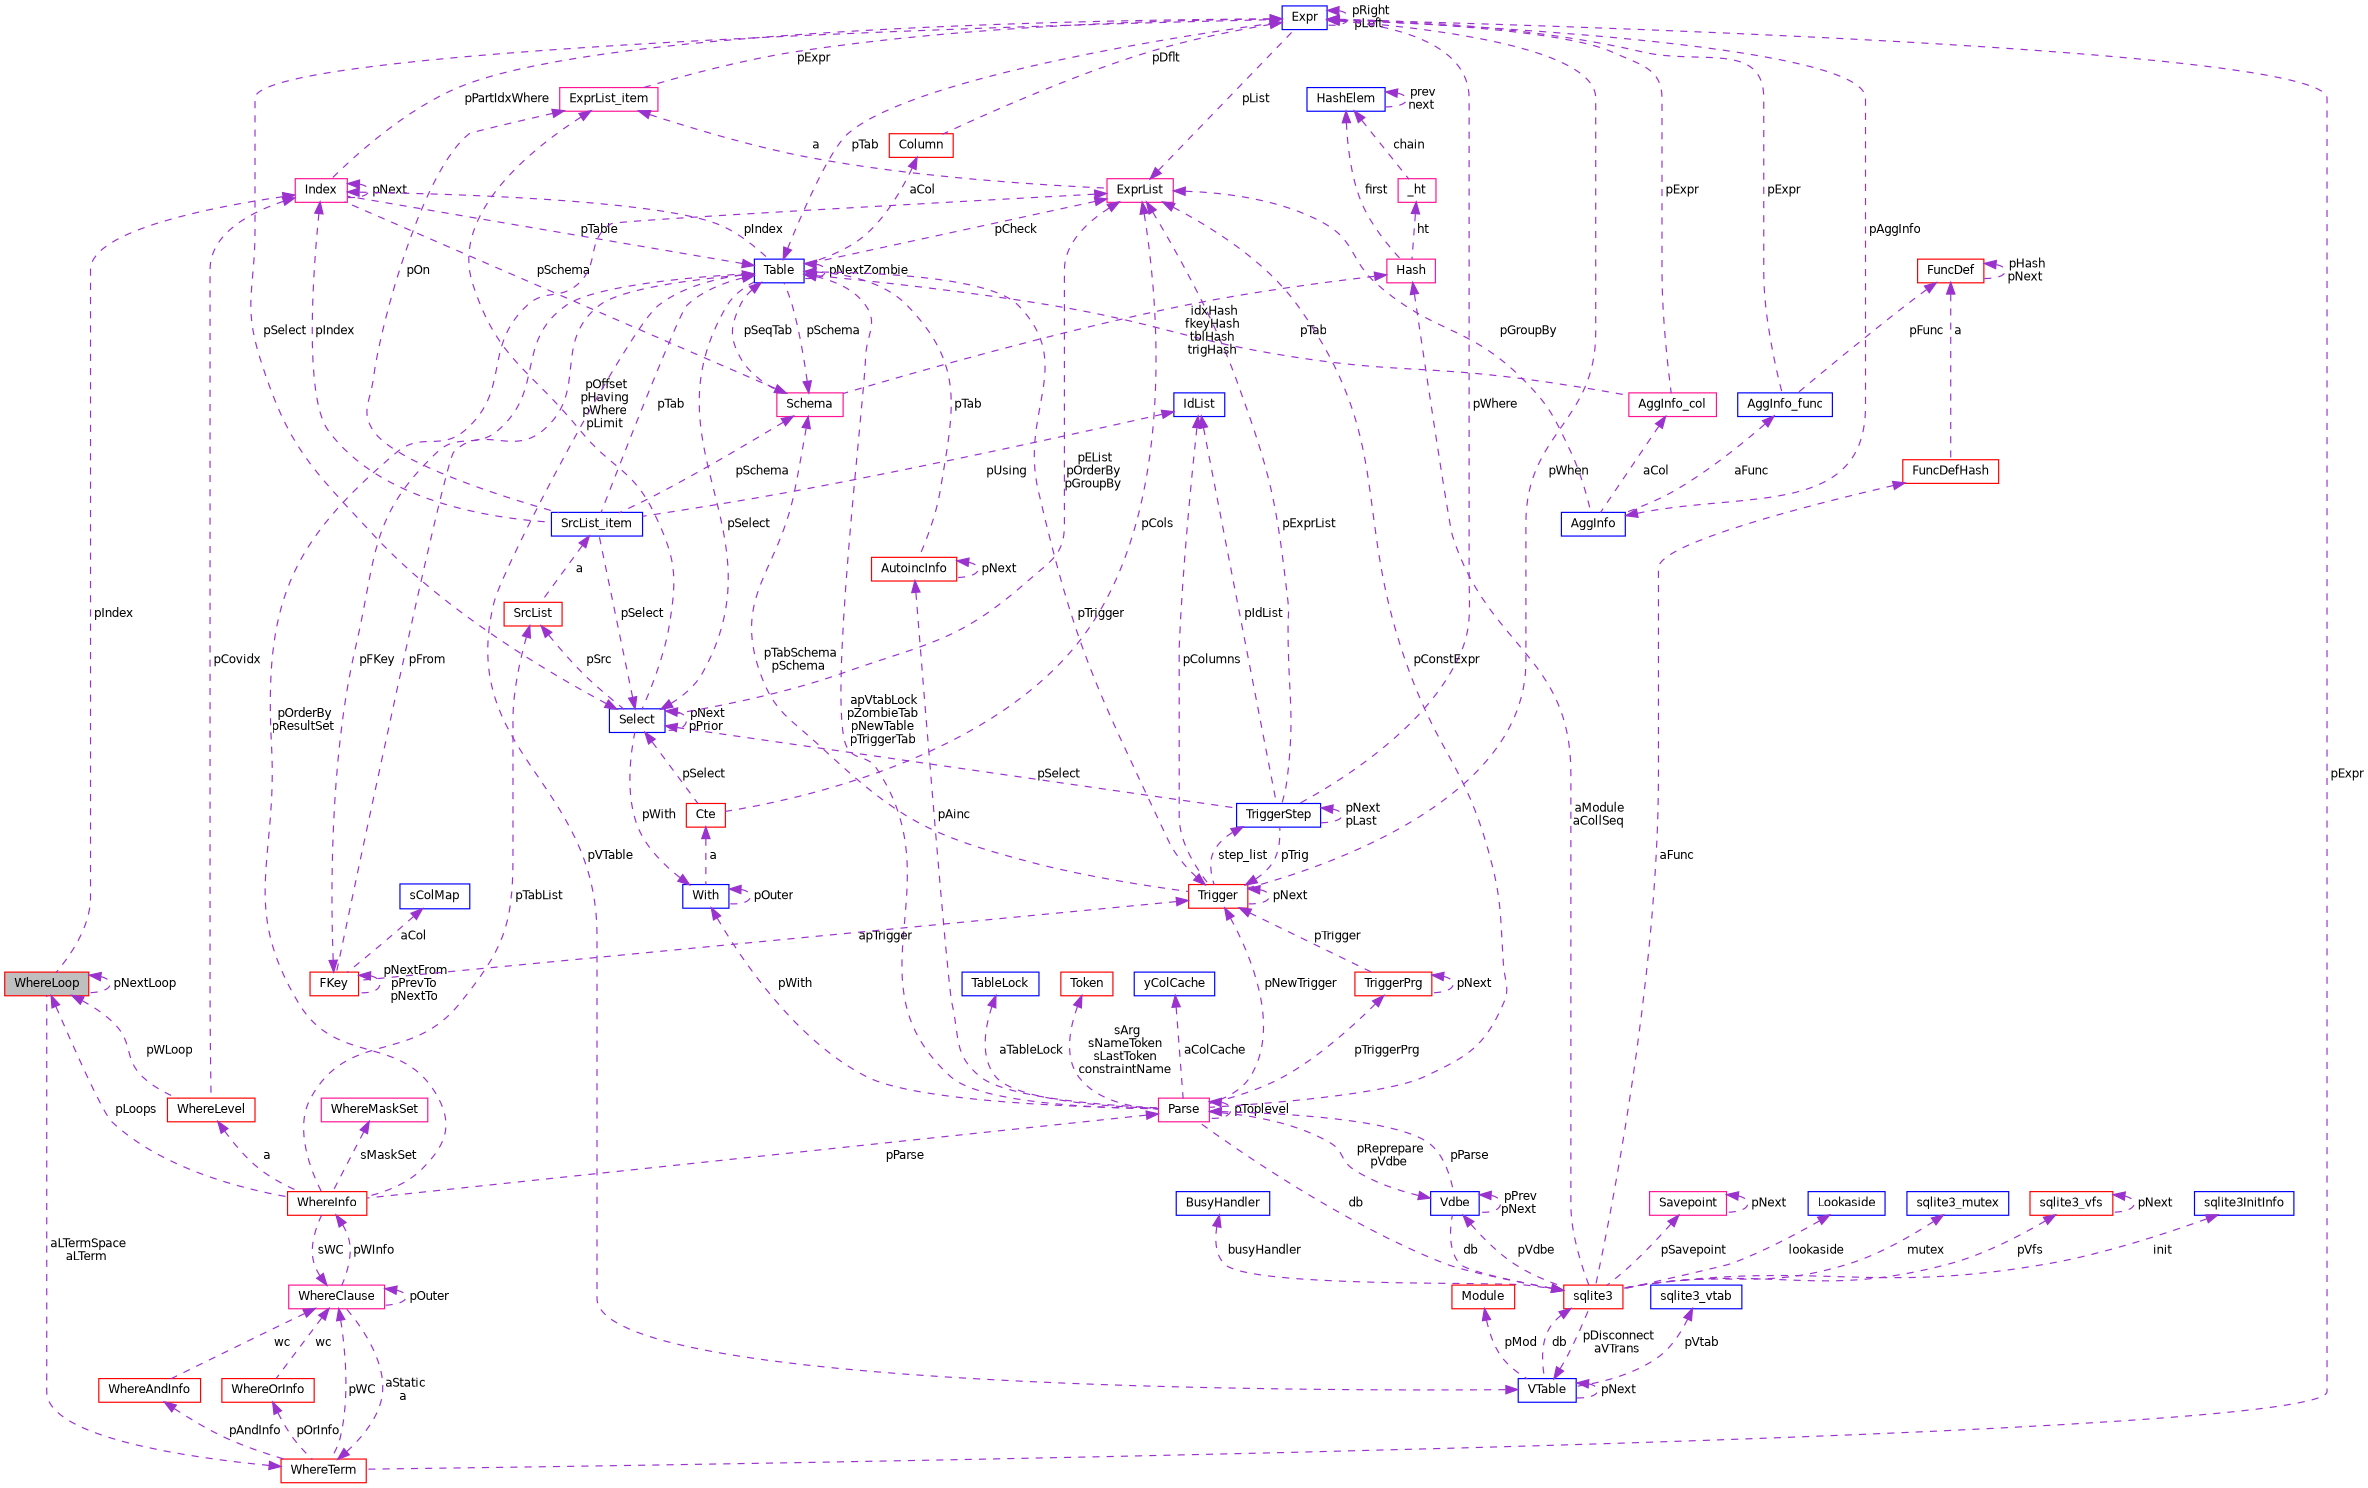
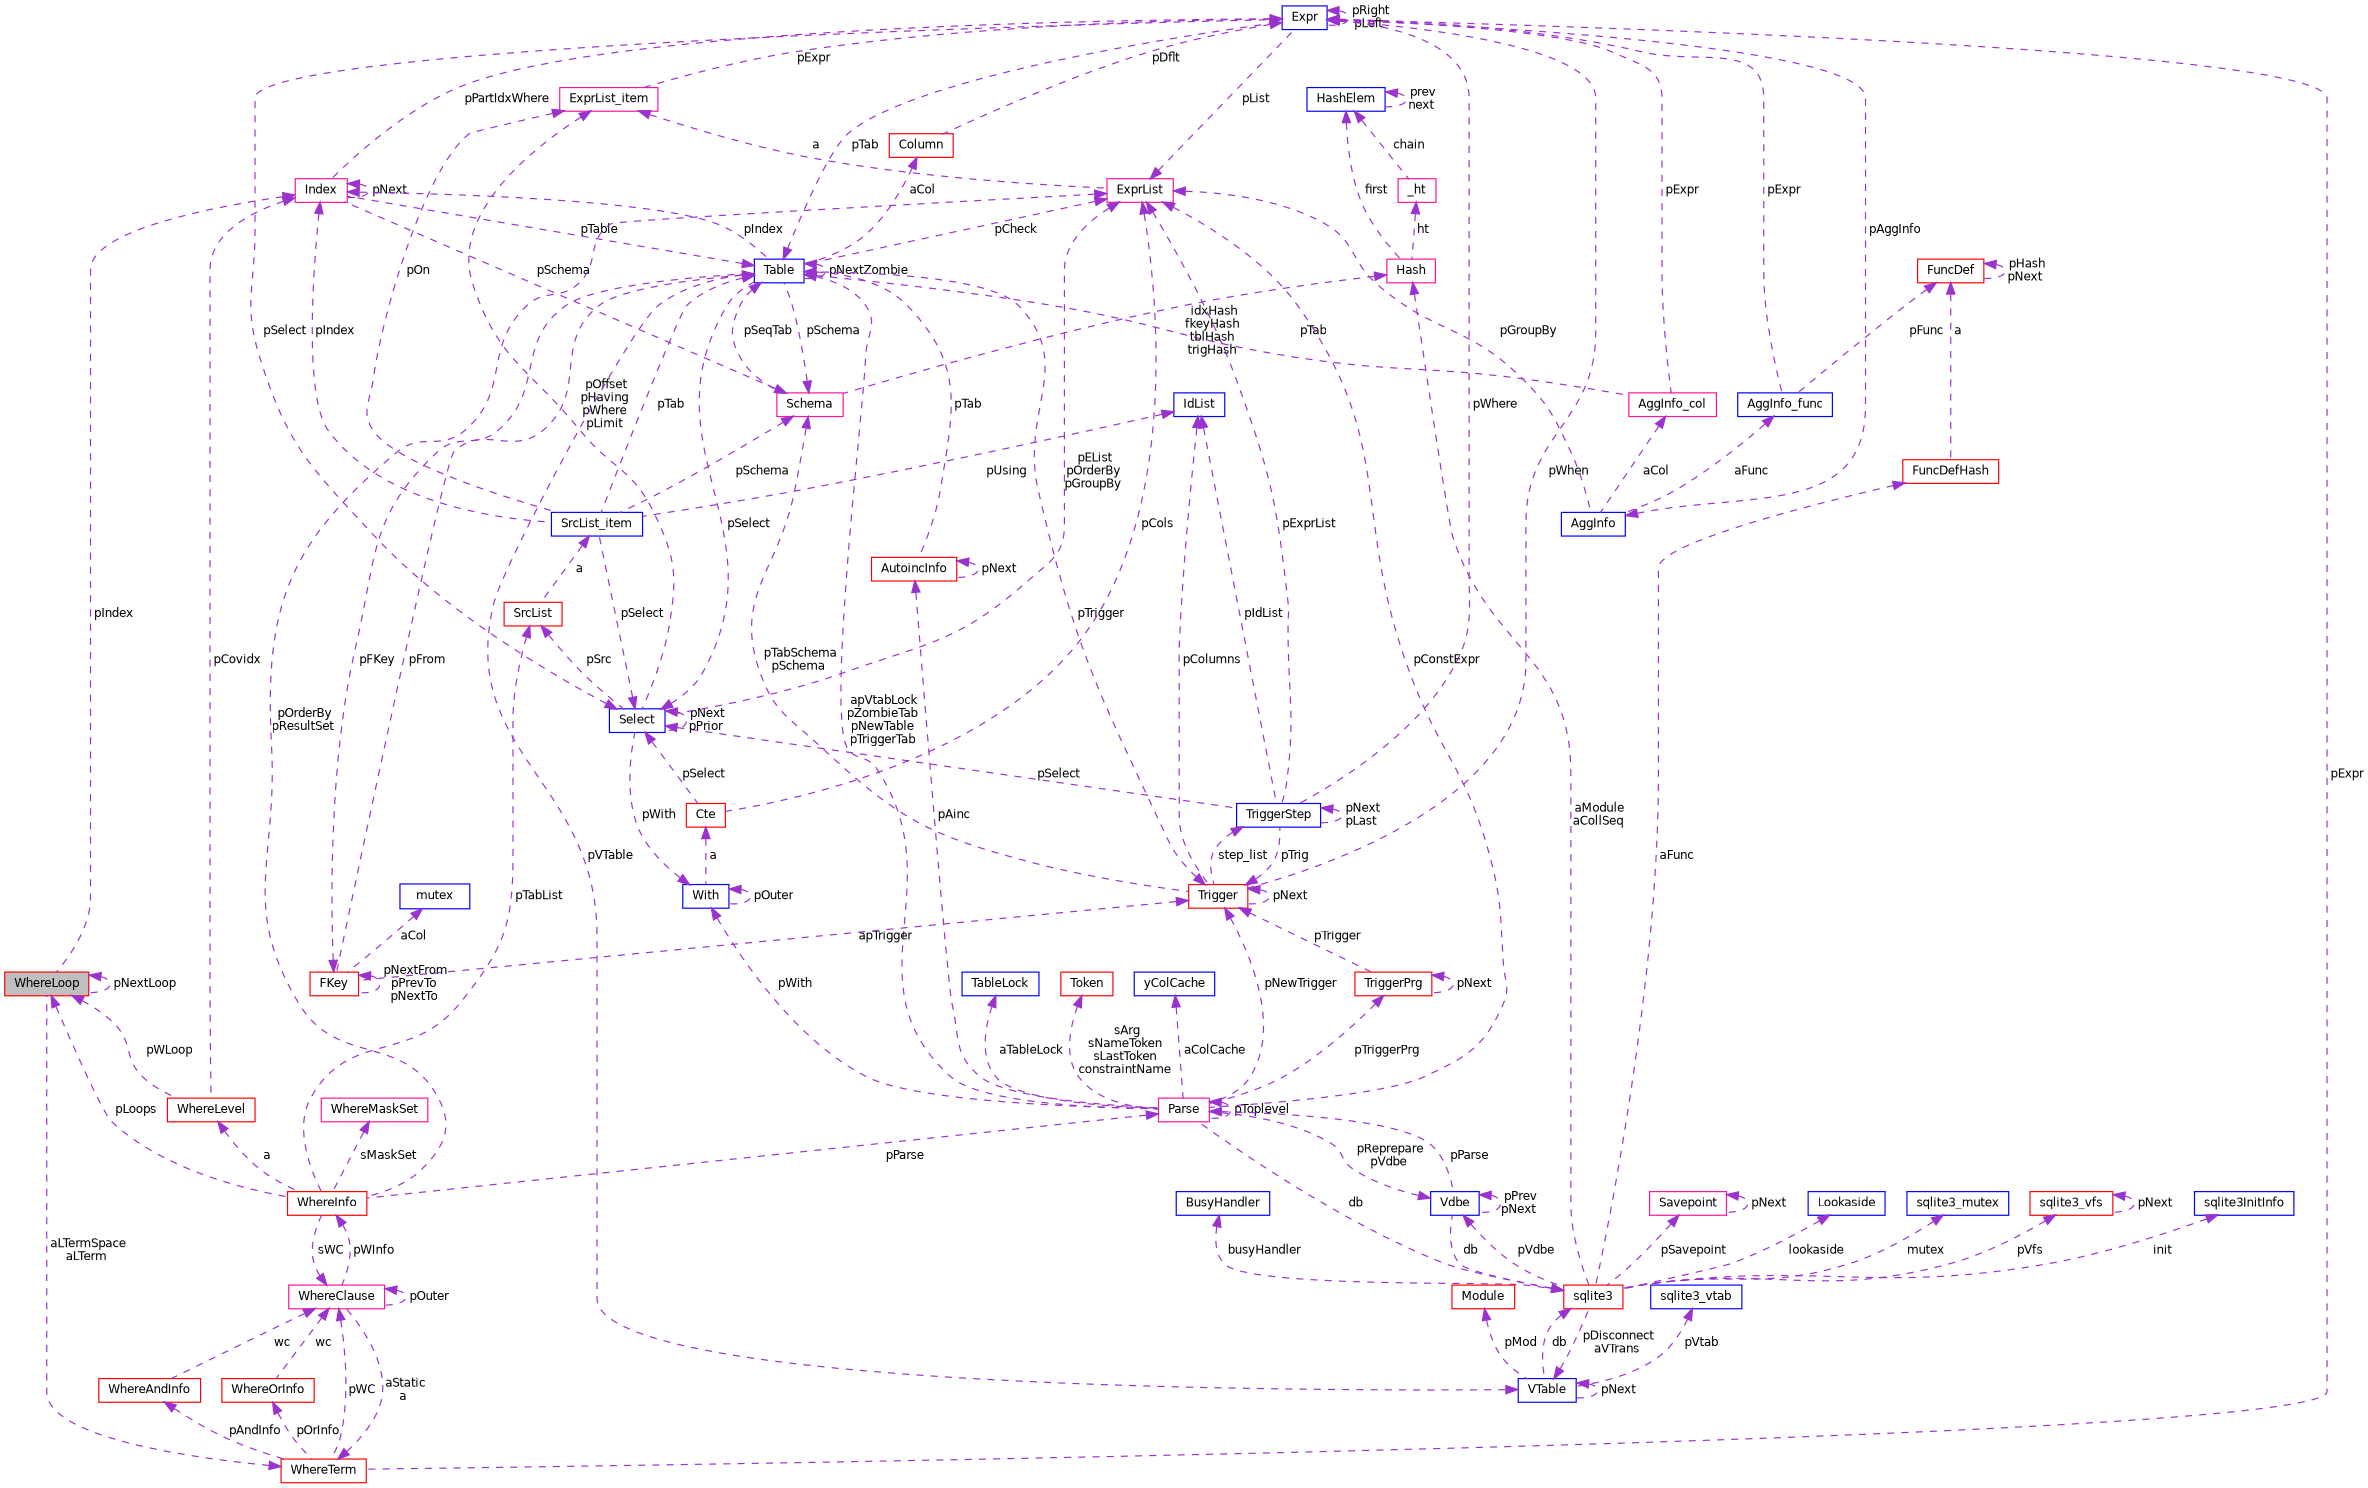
(435, 896) -> (435, 896)
